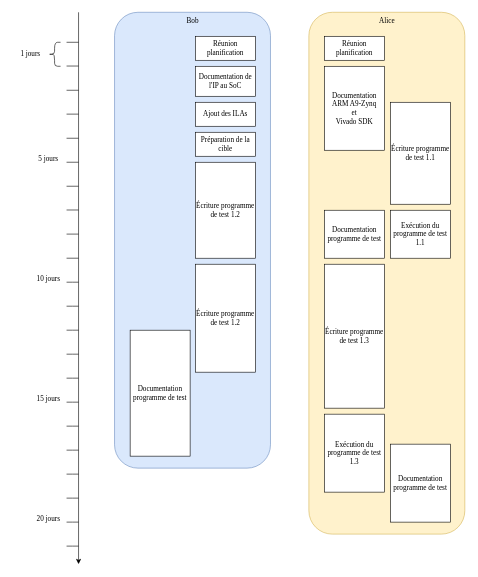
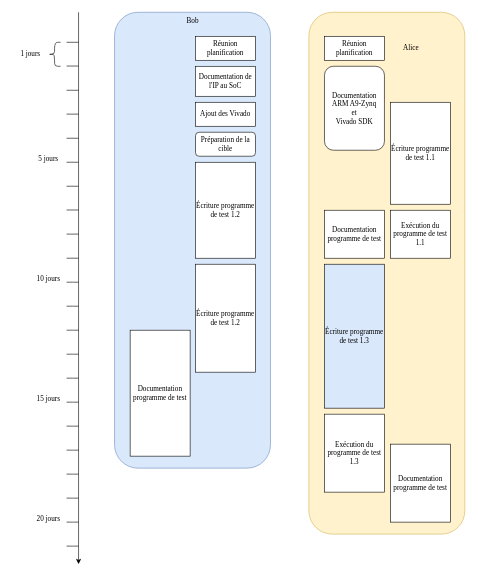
(387, 21) -> (411, 48)
(354, 108) -> (354, 108)
(225, 114) -> (225, 114)
(225, 144) -> (225, 144)
(354, 336) -> (354, 336)
